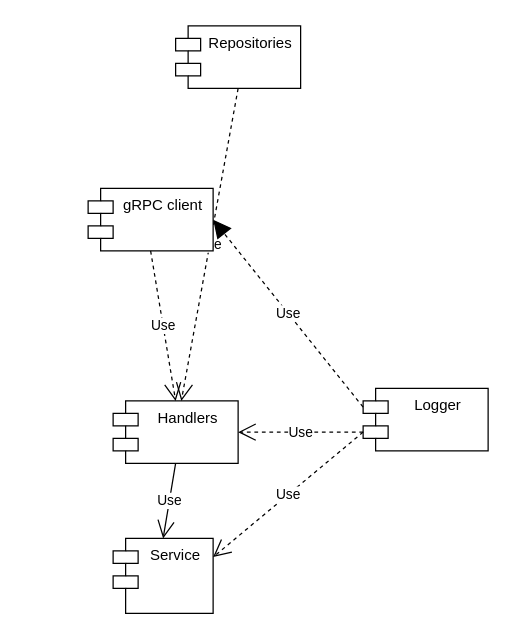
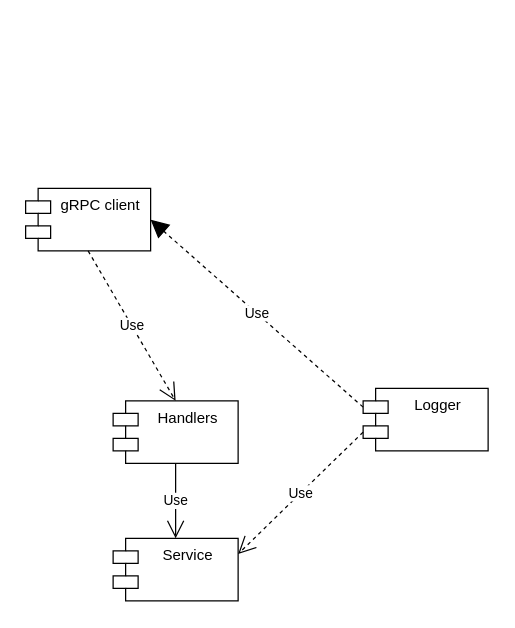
(238, 57) -> none
(151, 219) -> (88, 219)
(210, 243) -> none
(299, 432) -> none
(163, 576) -> (176, 569)
